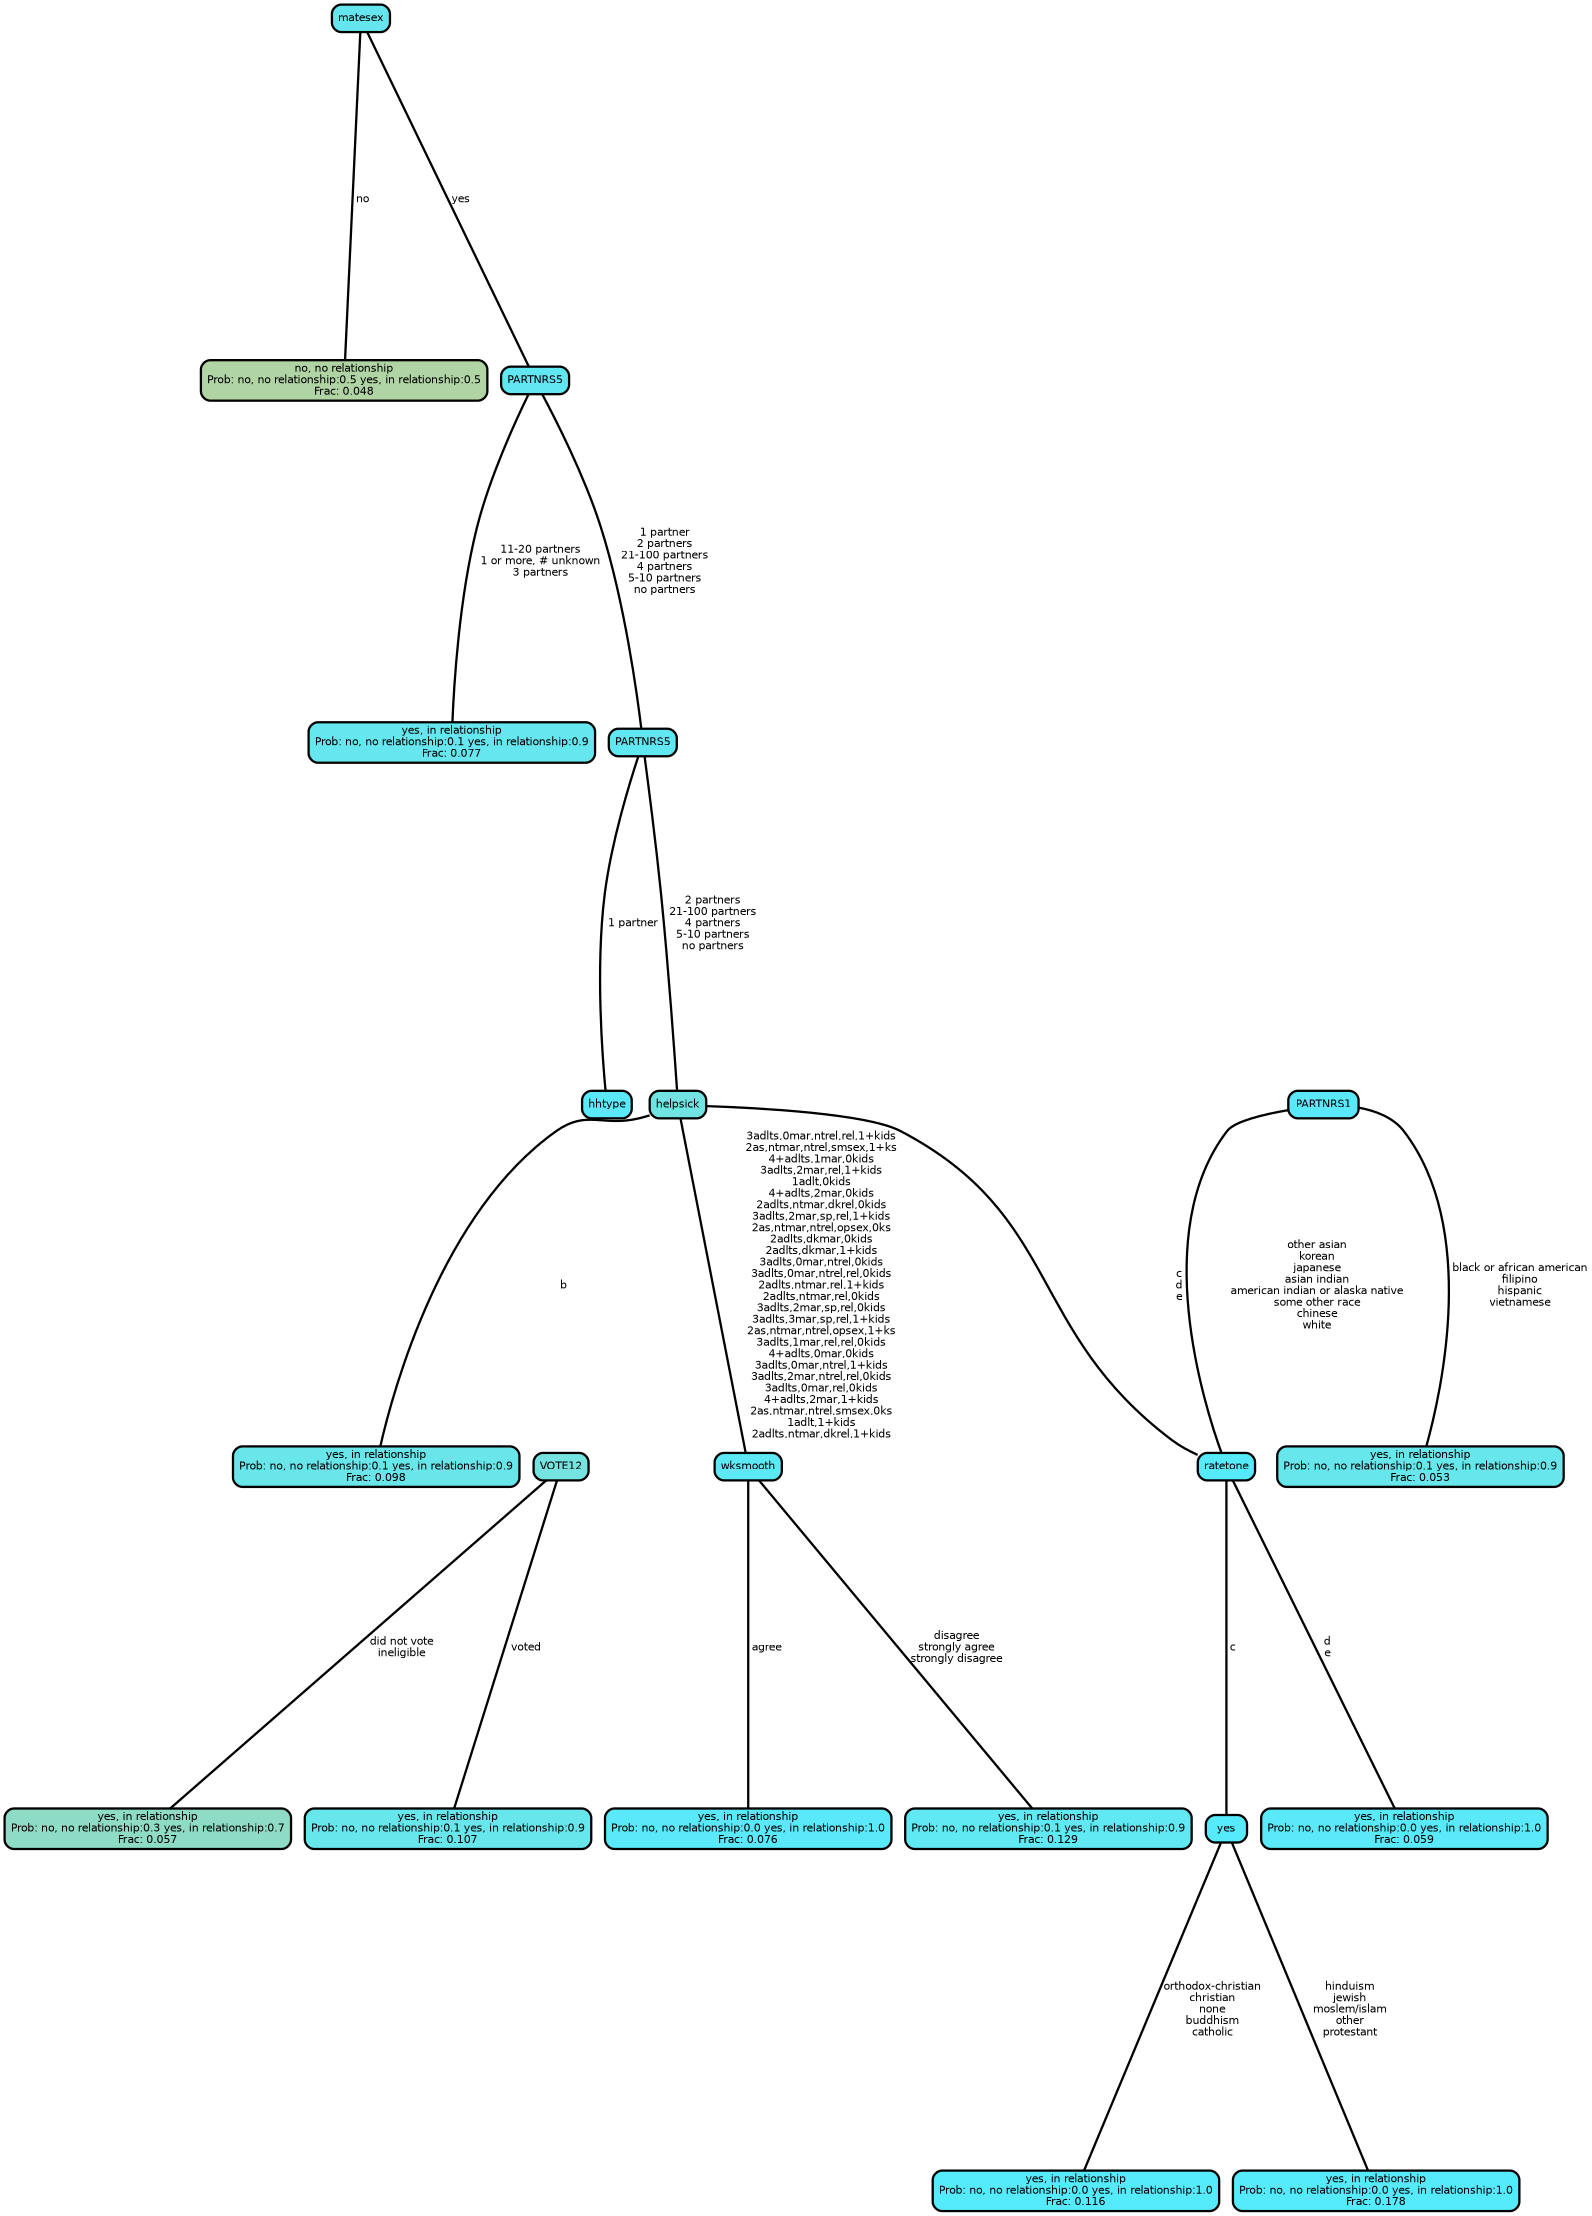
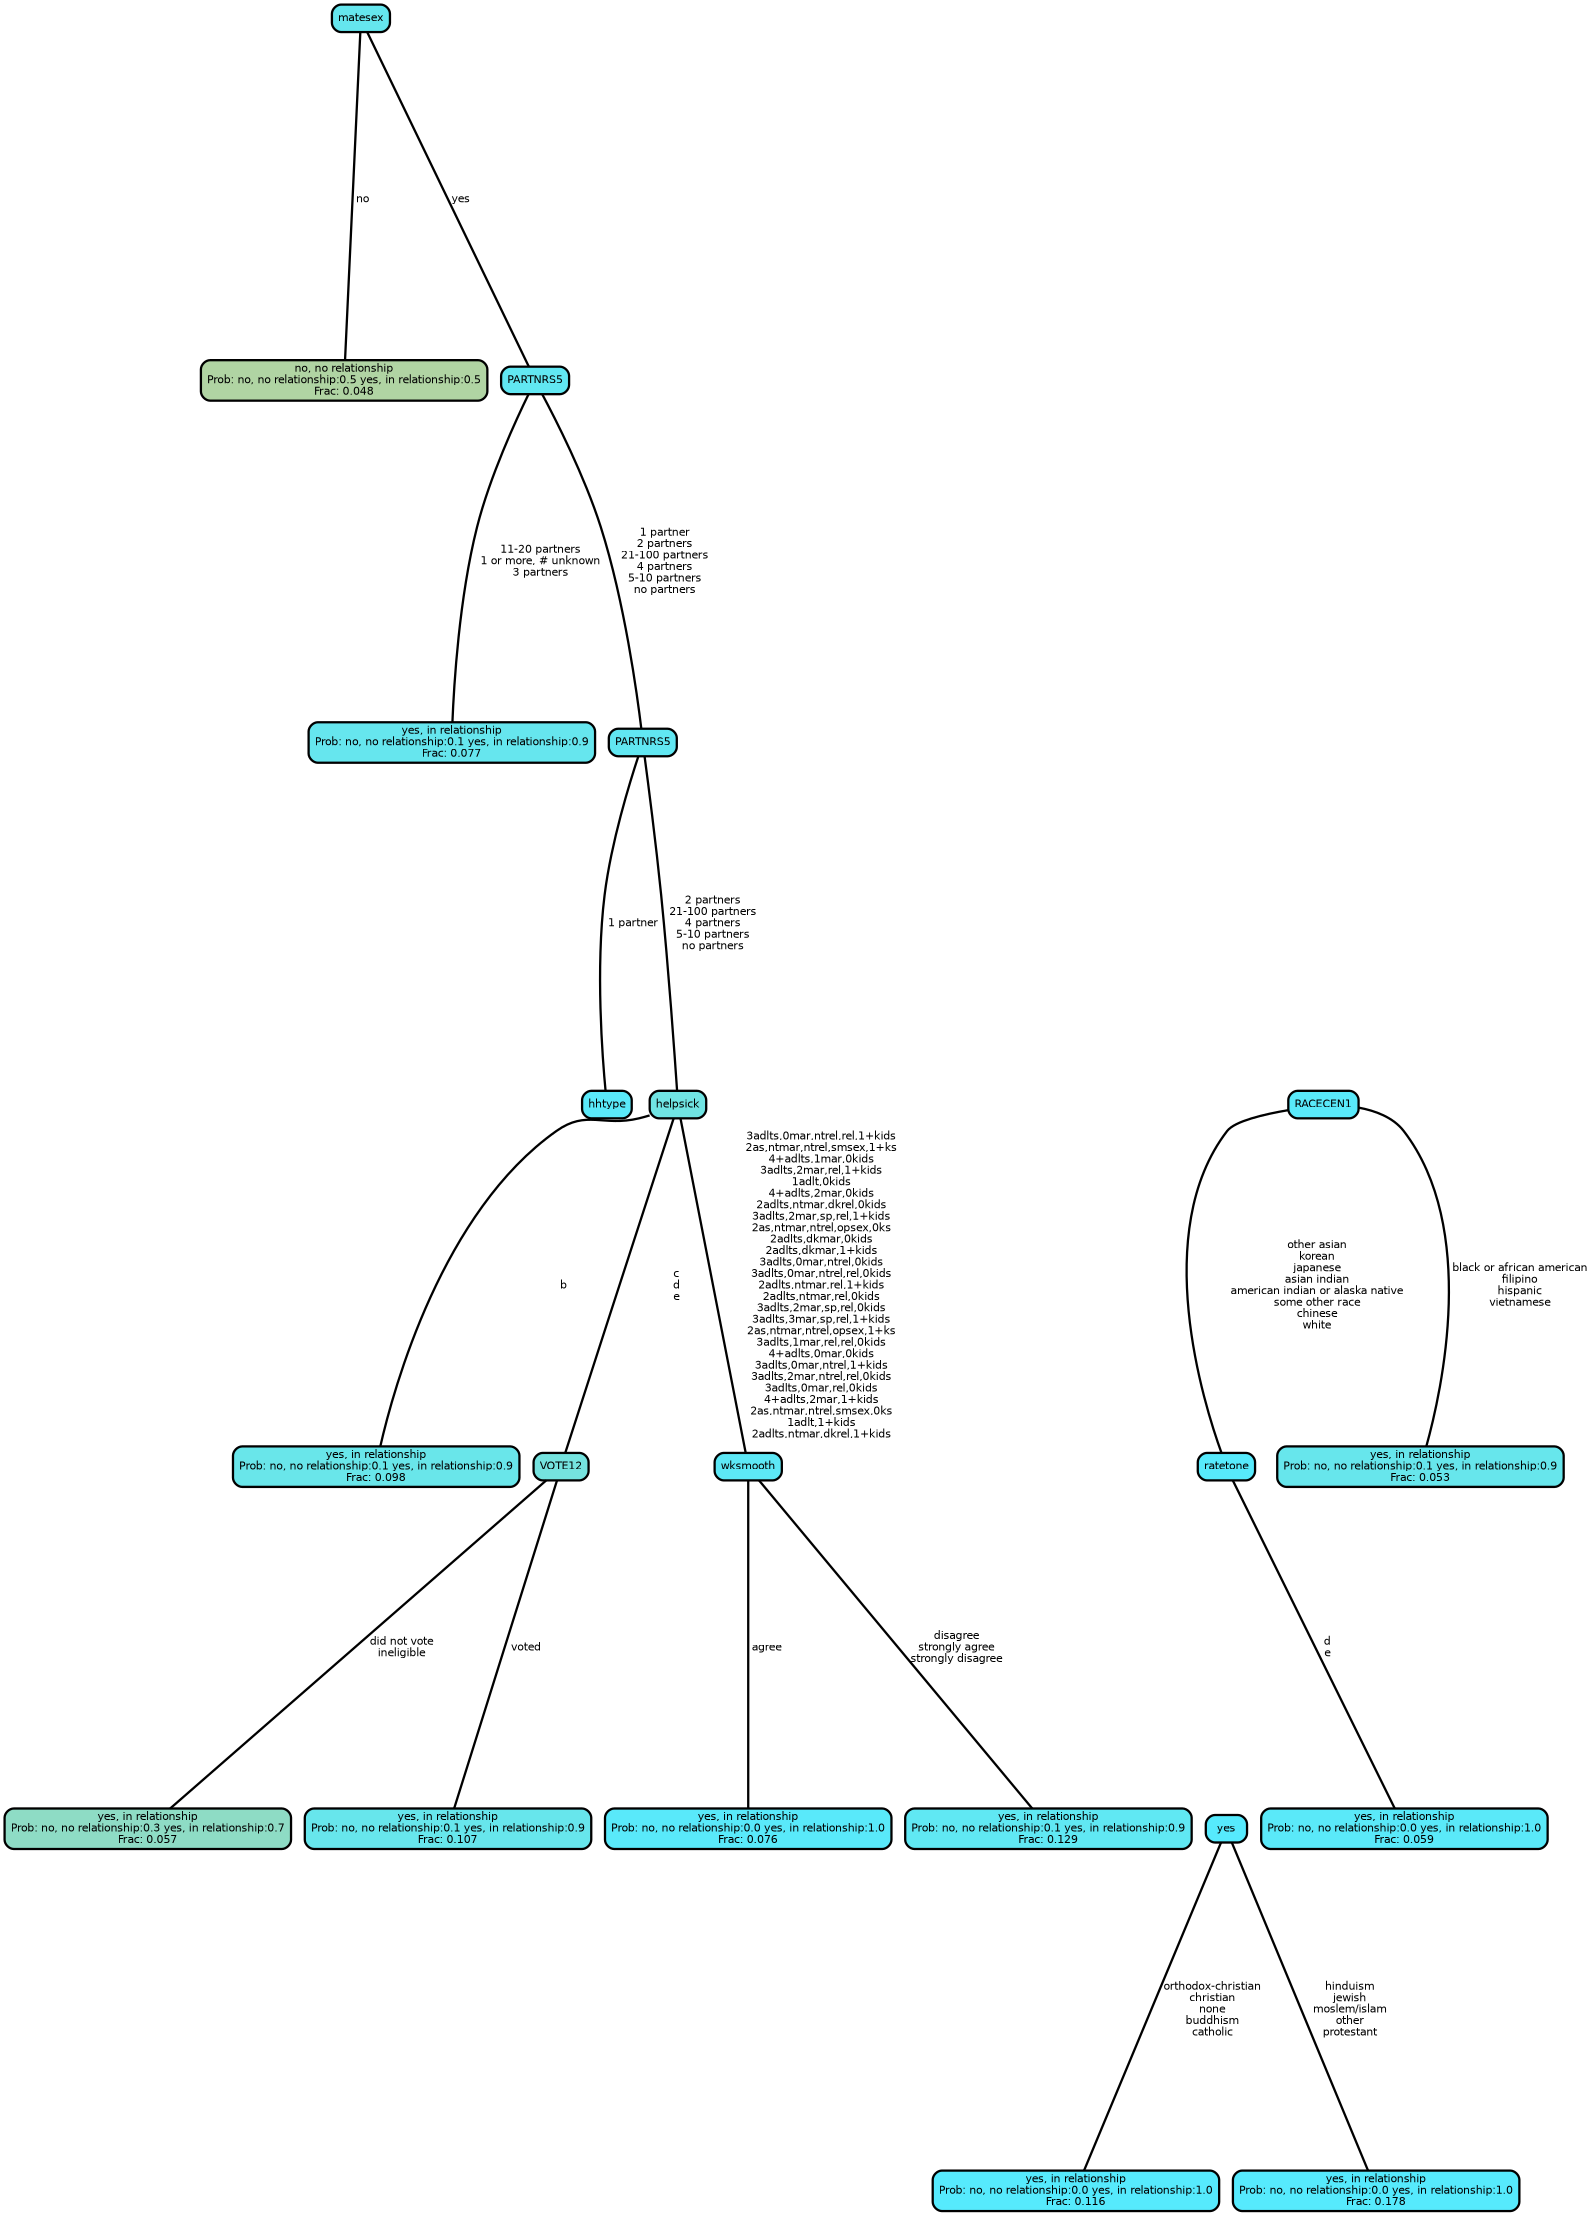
(1323, 1105) -> (1323, 1105)
(997, 1209) -> (619, 1286)
(1226, 1648) -> none
